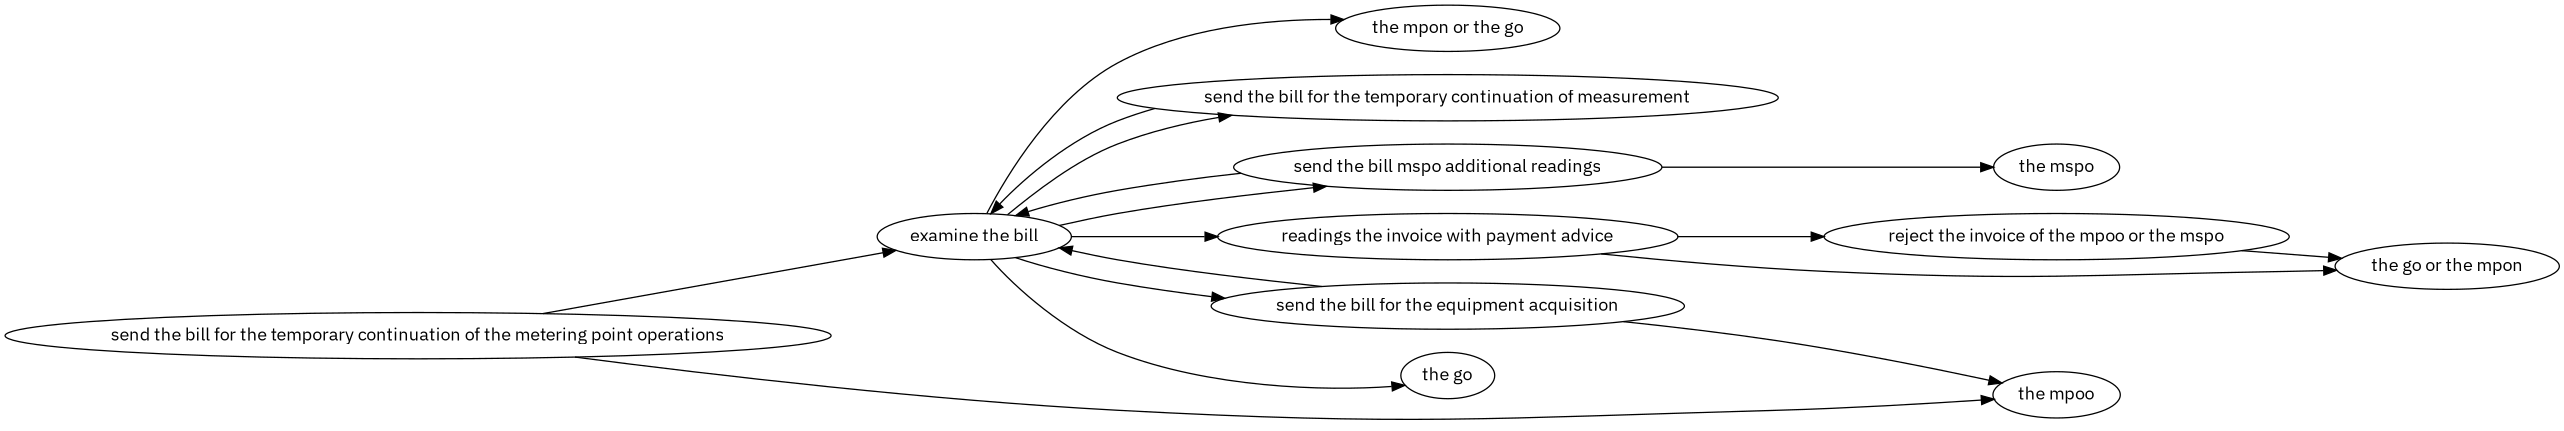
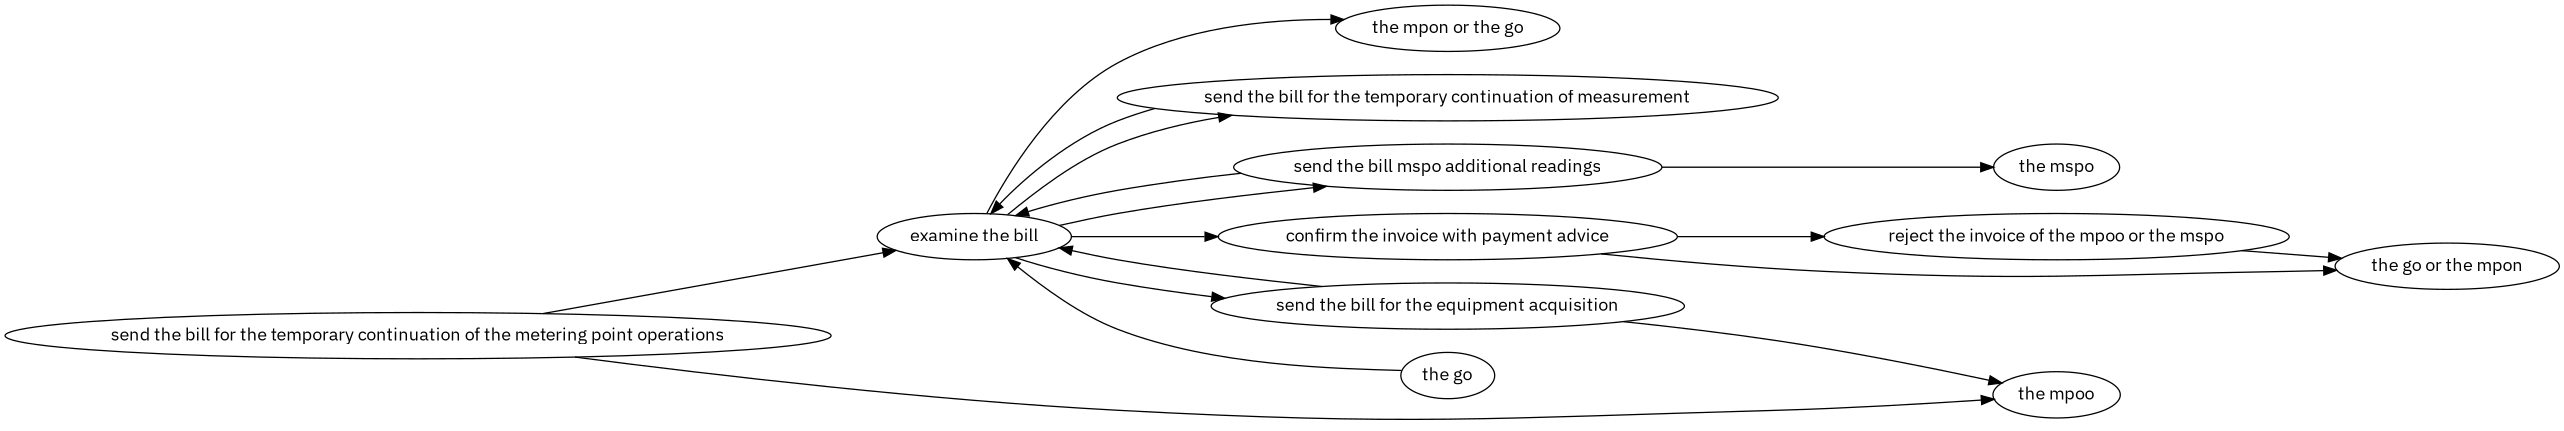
(1448, 237) -> (1448, 237)
(1175, 370) -> (1199, 352)
